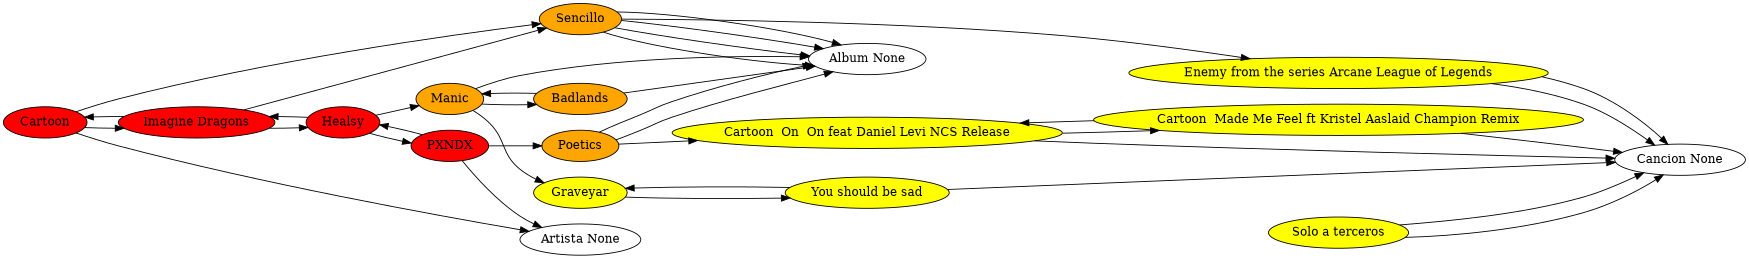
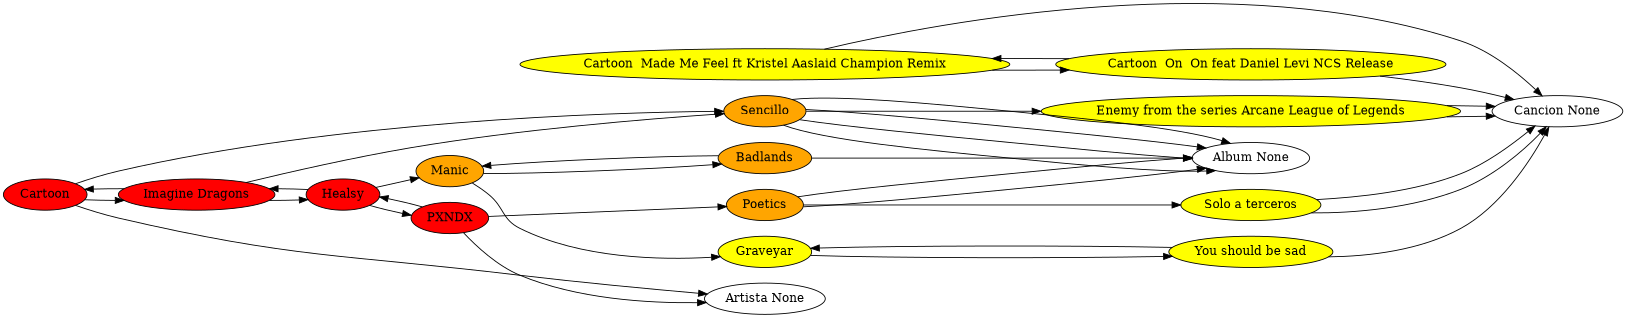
(636, 61) -> none
(653, 143) -> (988, 205)
